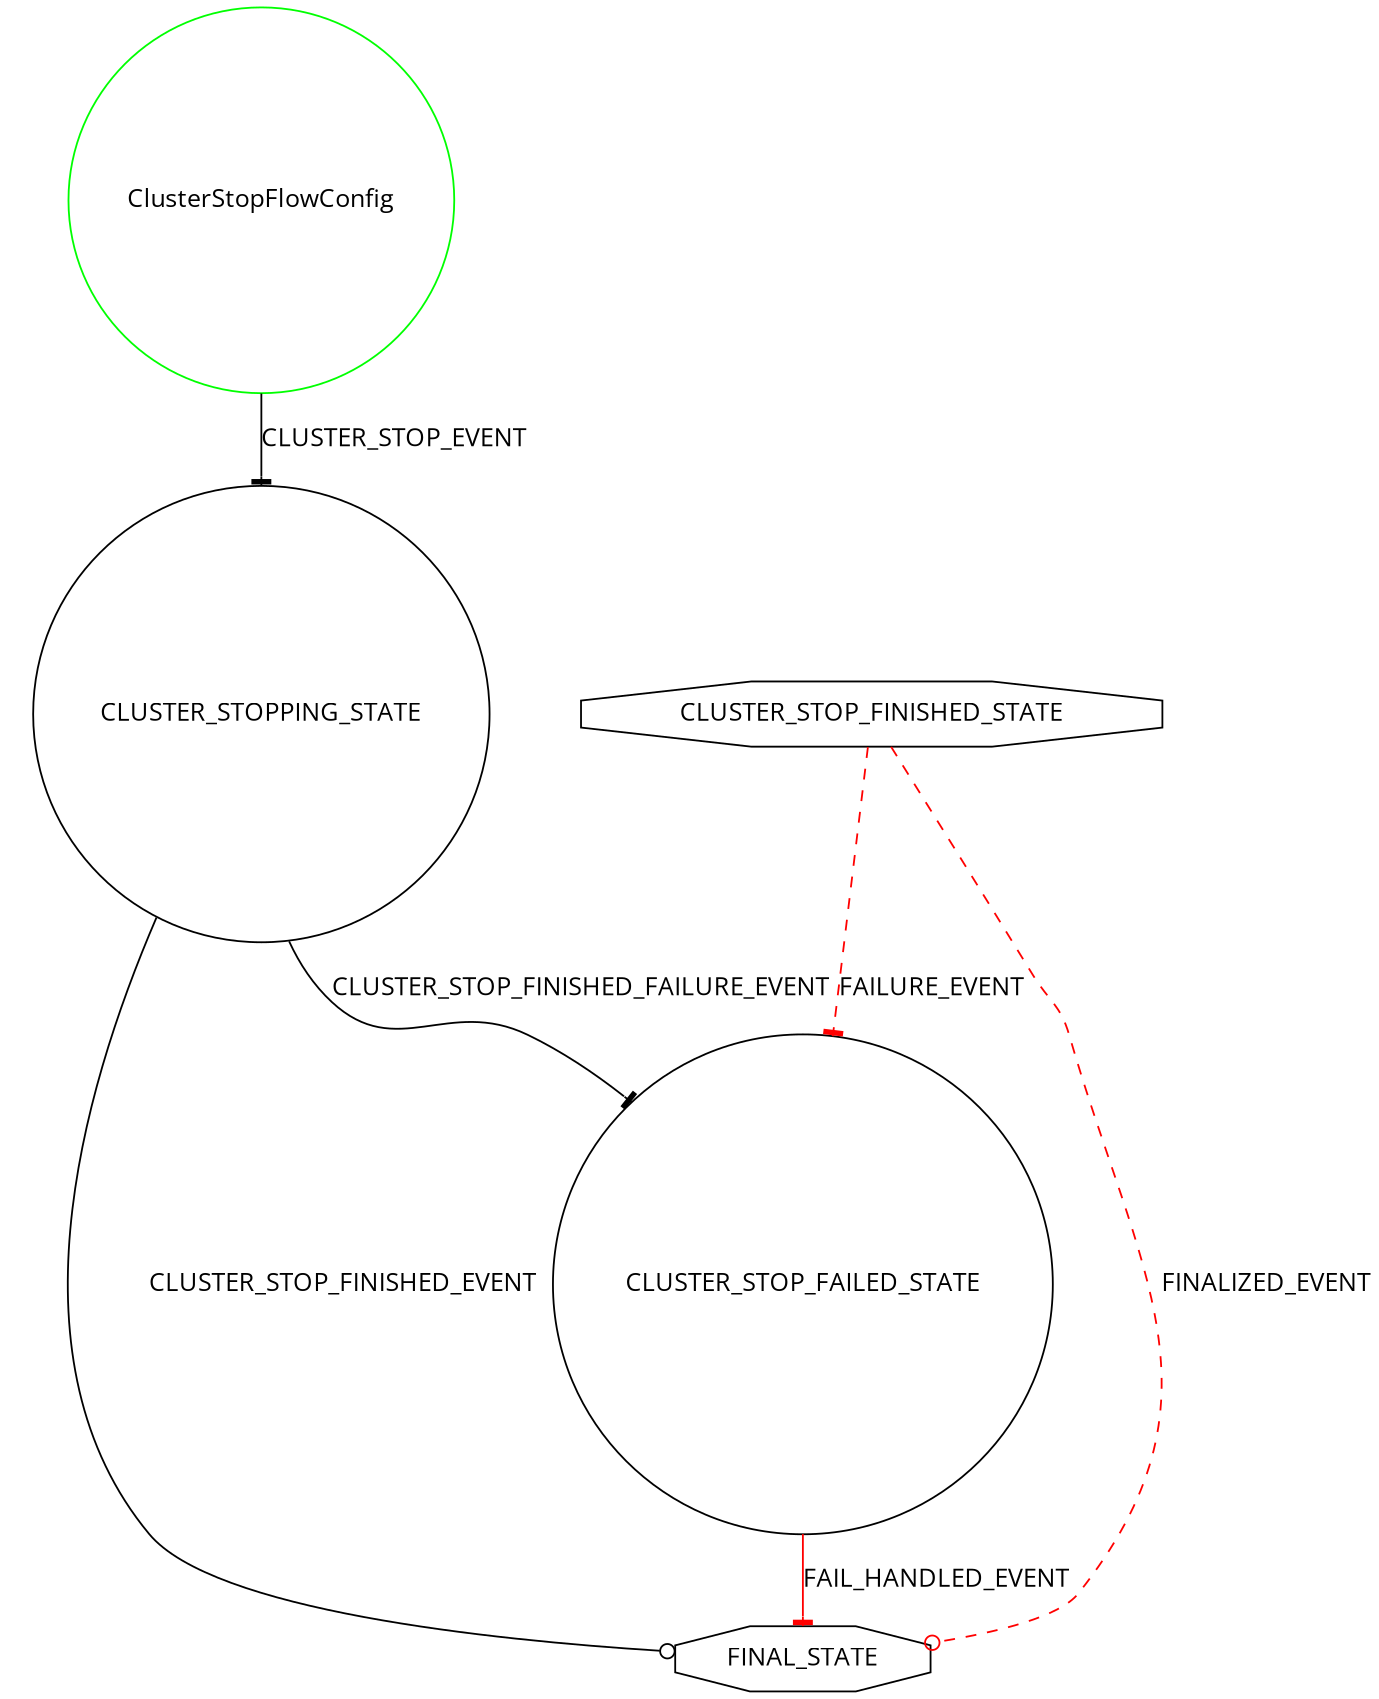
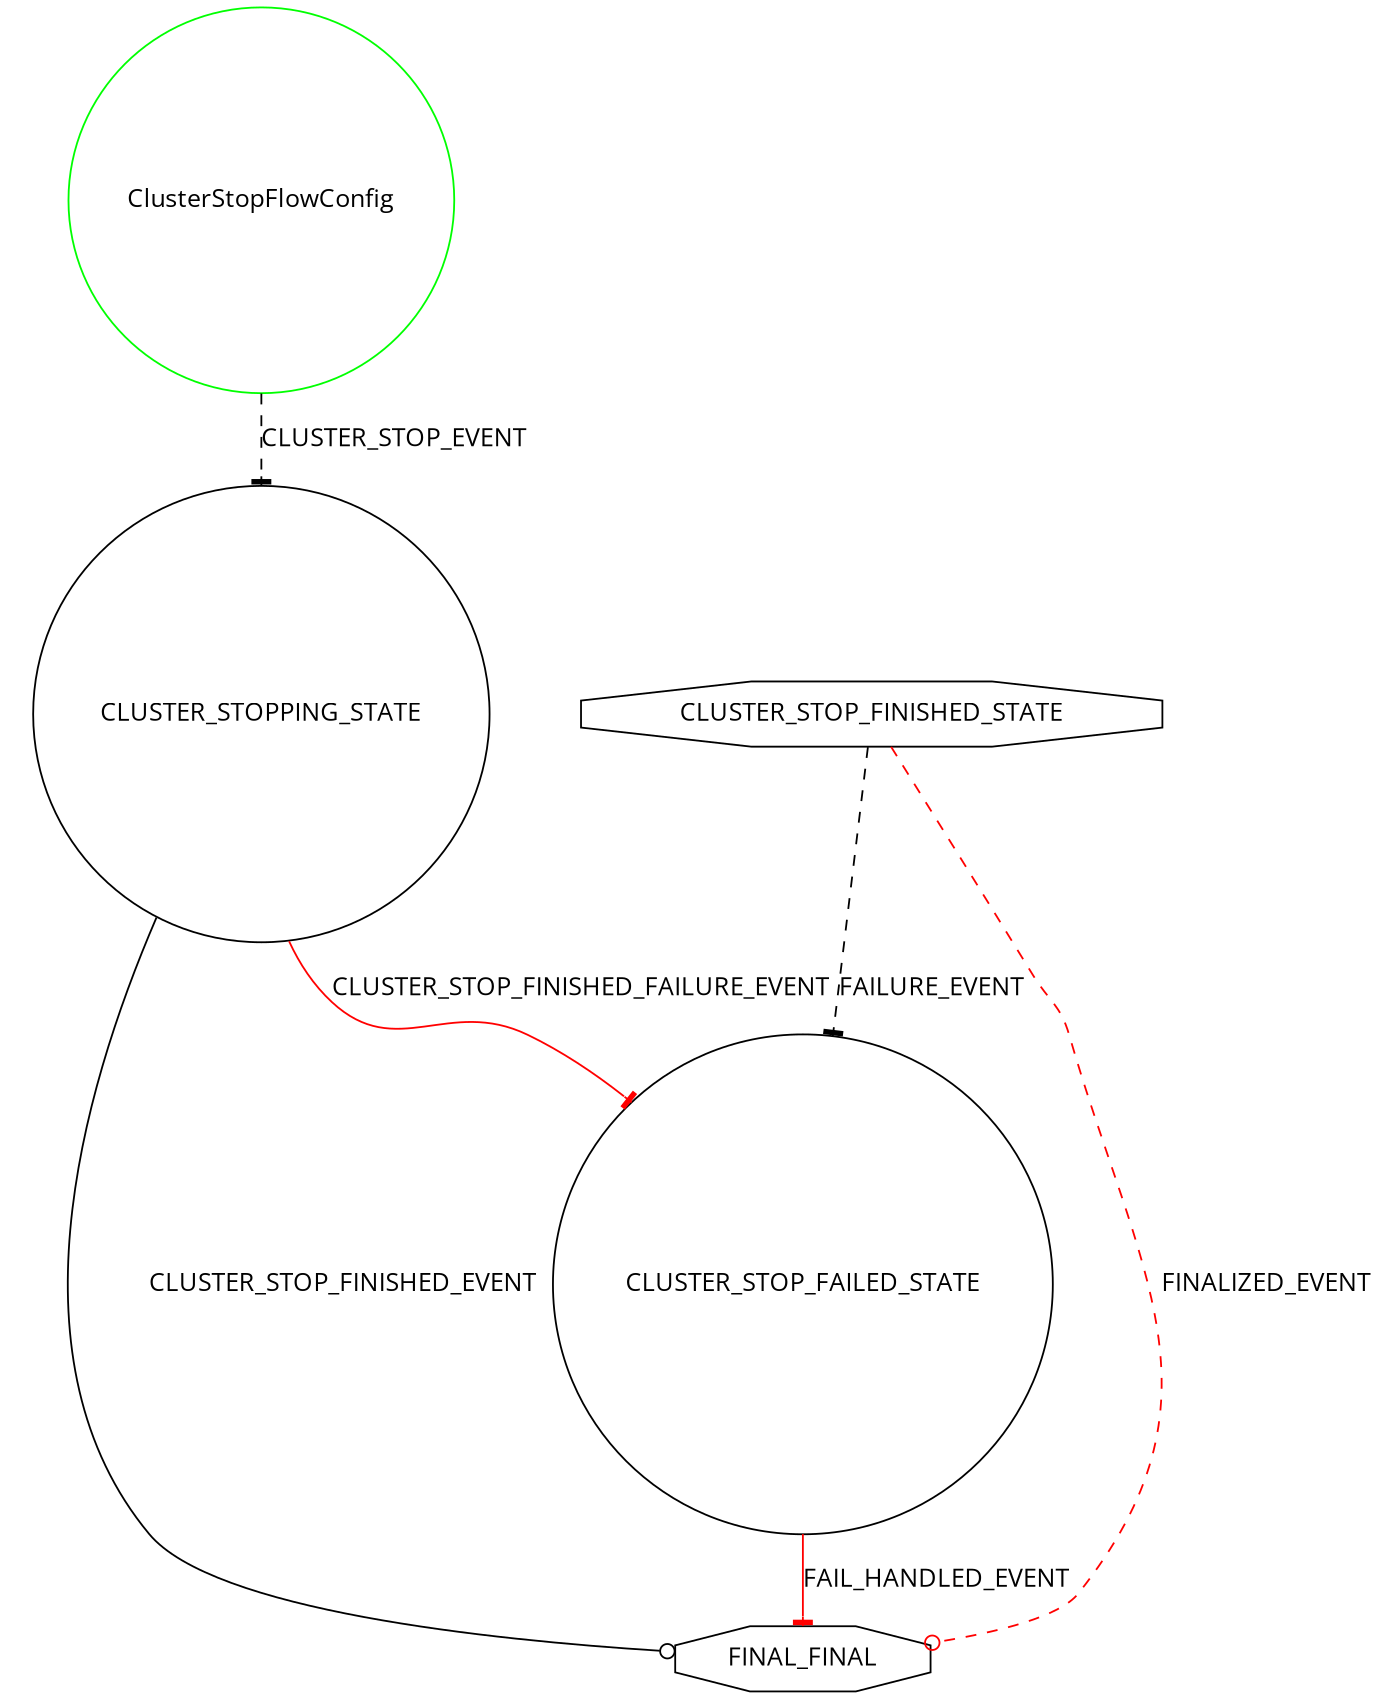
(261, 435) -> (261, 435)
(851, 887) -> (851, 887)
(447, 1024) -> (447, 1024)
(803, 1659) -> (803, 1659)
